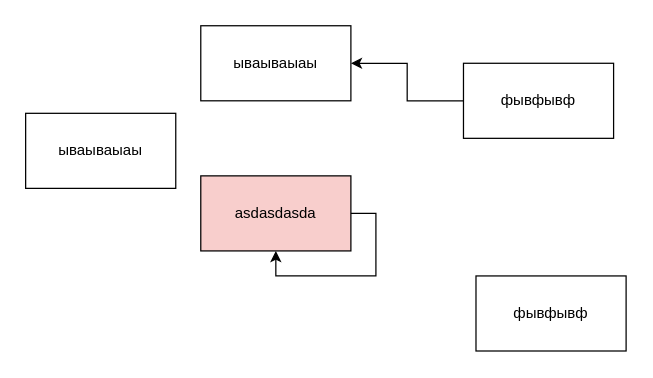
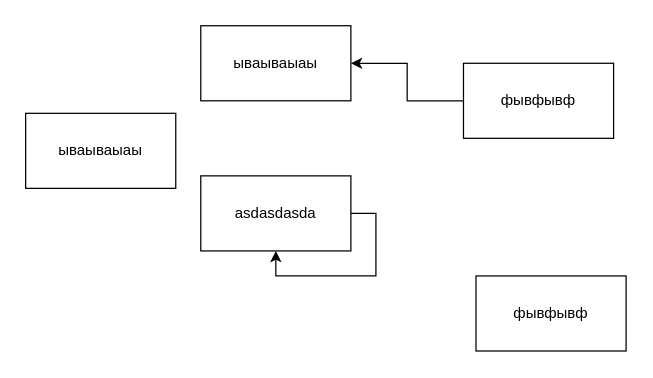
(276, 213) -> (276, 213)
